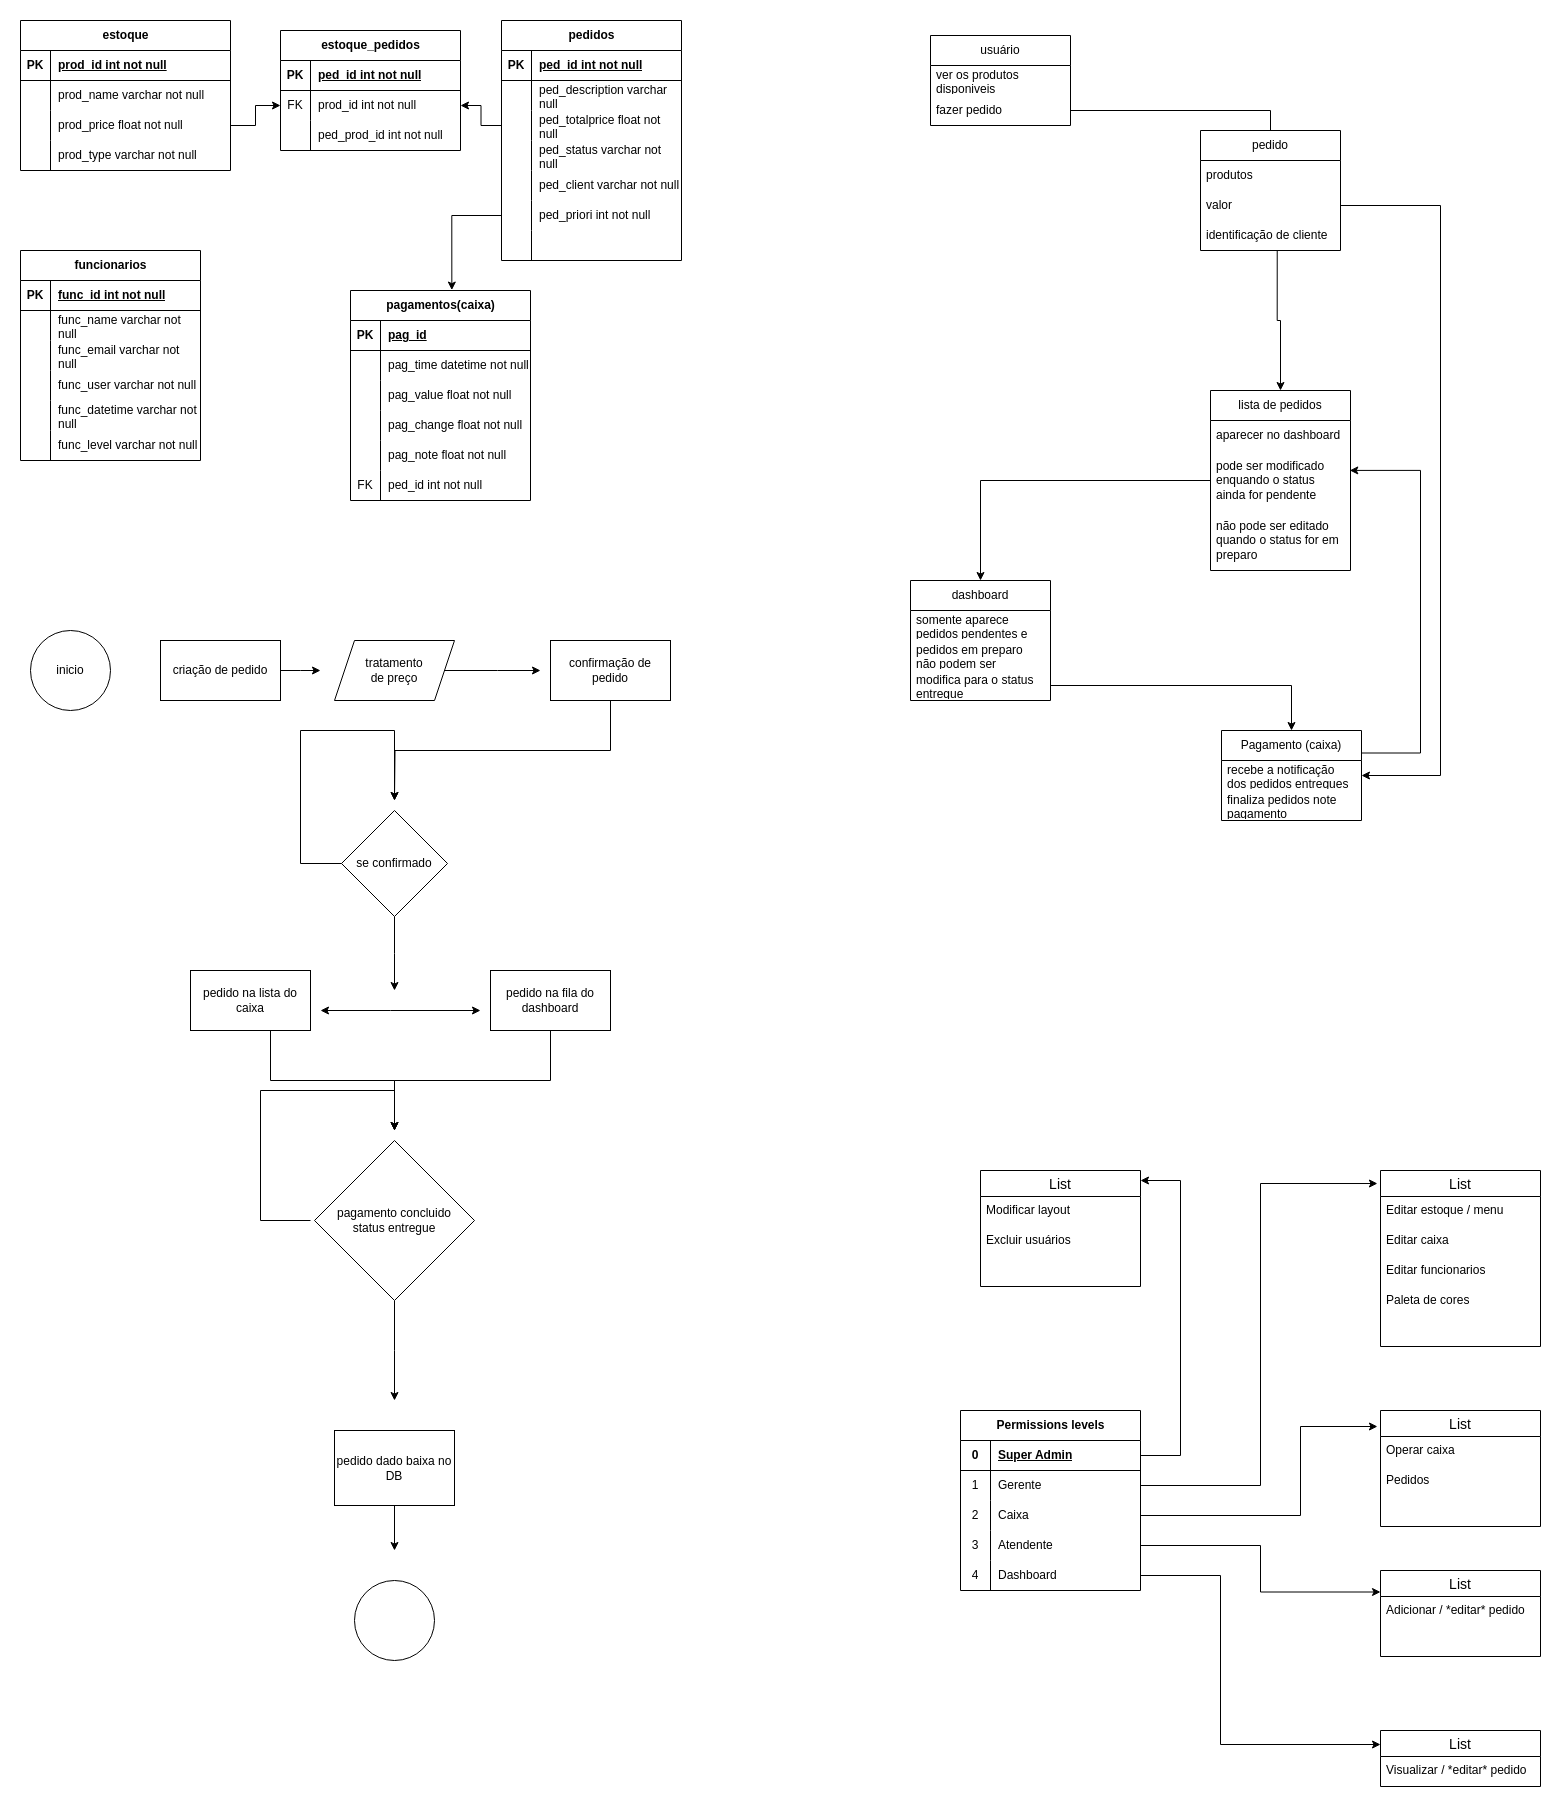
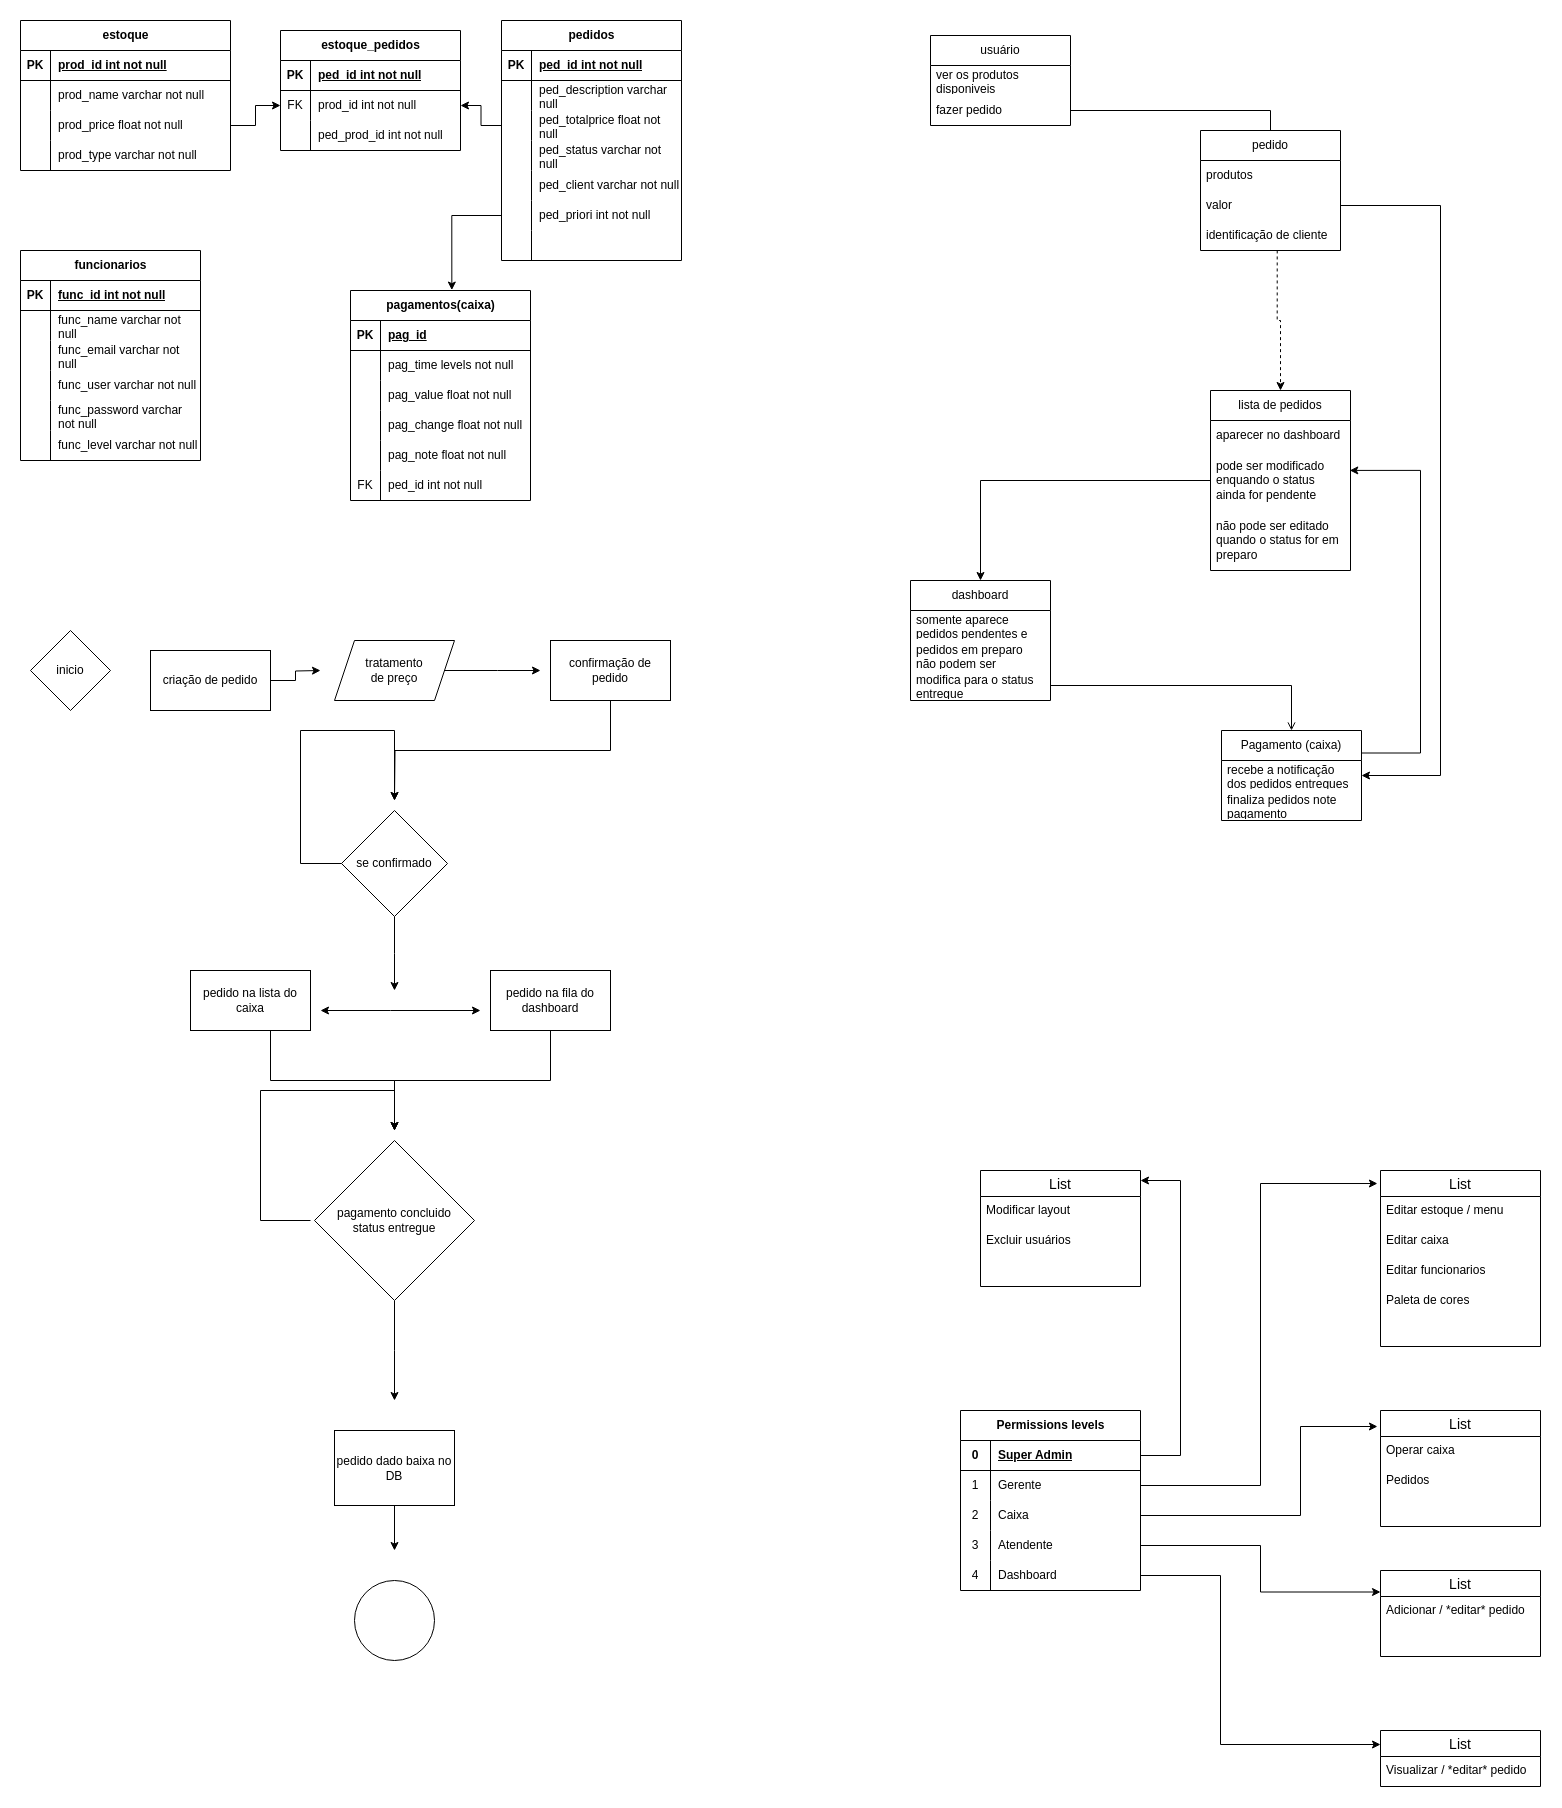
(1277, 319) -> (1277, 319)
(460, 366) -> (457, 366)
(130, 416) -> (130, 416)
(71, 671) -> (71, 671)
(221, 671) -> (211, 681)
(1292, 722) -> (1292, 723)
